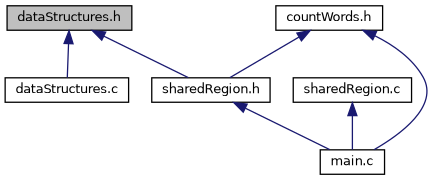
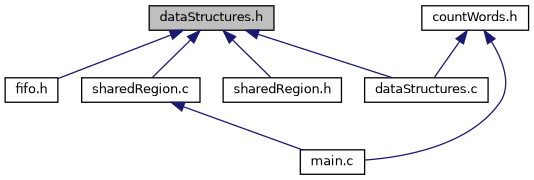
(264, 57) -> (447, 59)
none -> (171, 59)
none -> (32, 90)
(288, 129) -> none
